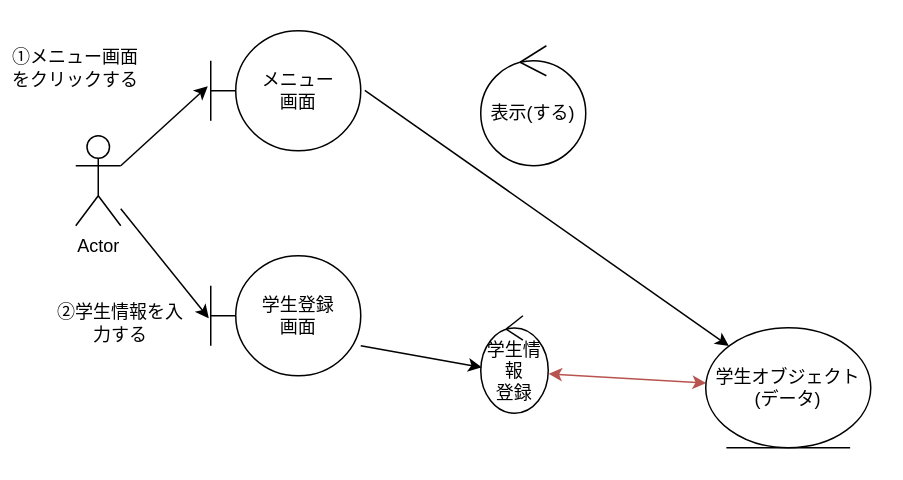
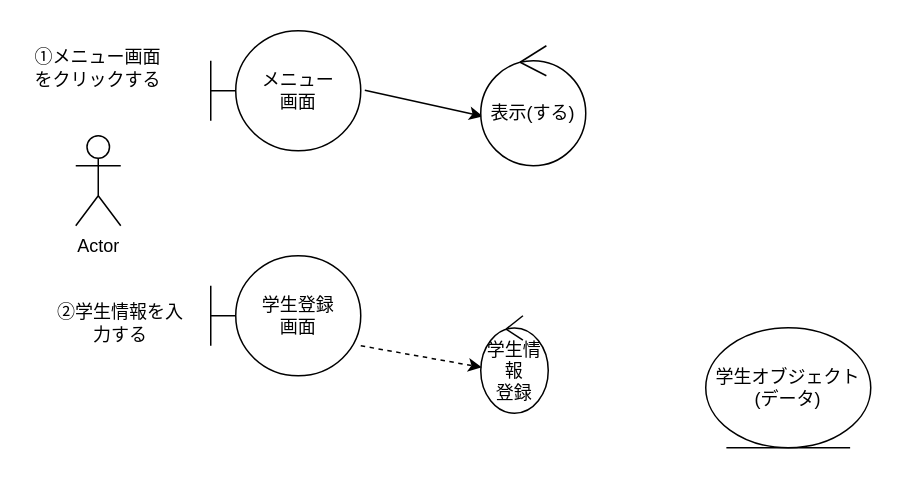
(76, 68) -> (98, 68)
(161, 129) -> none
(543, 215) -> (419, 102)
(162, 260) -> none
(415, 355) -> (415, 355)
(627, 378) -> none
